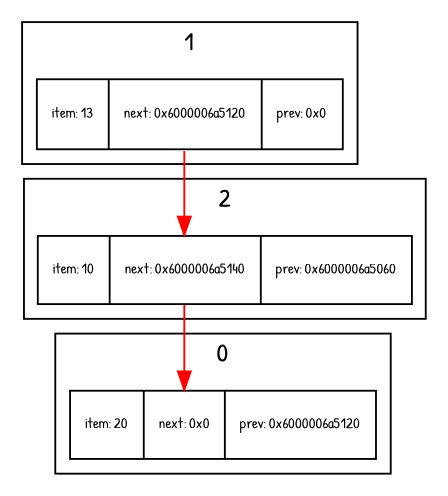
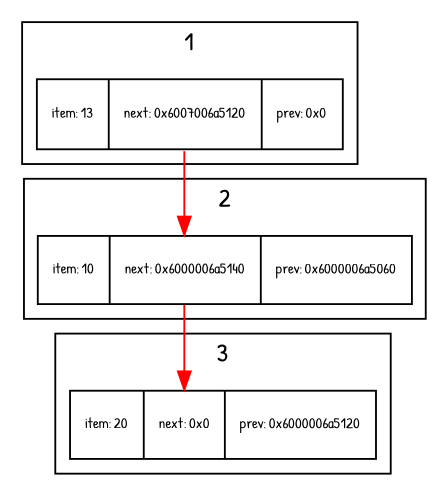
(185, 113) -> (185, 113)
(223, 355) -> (223, 355)
